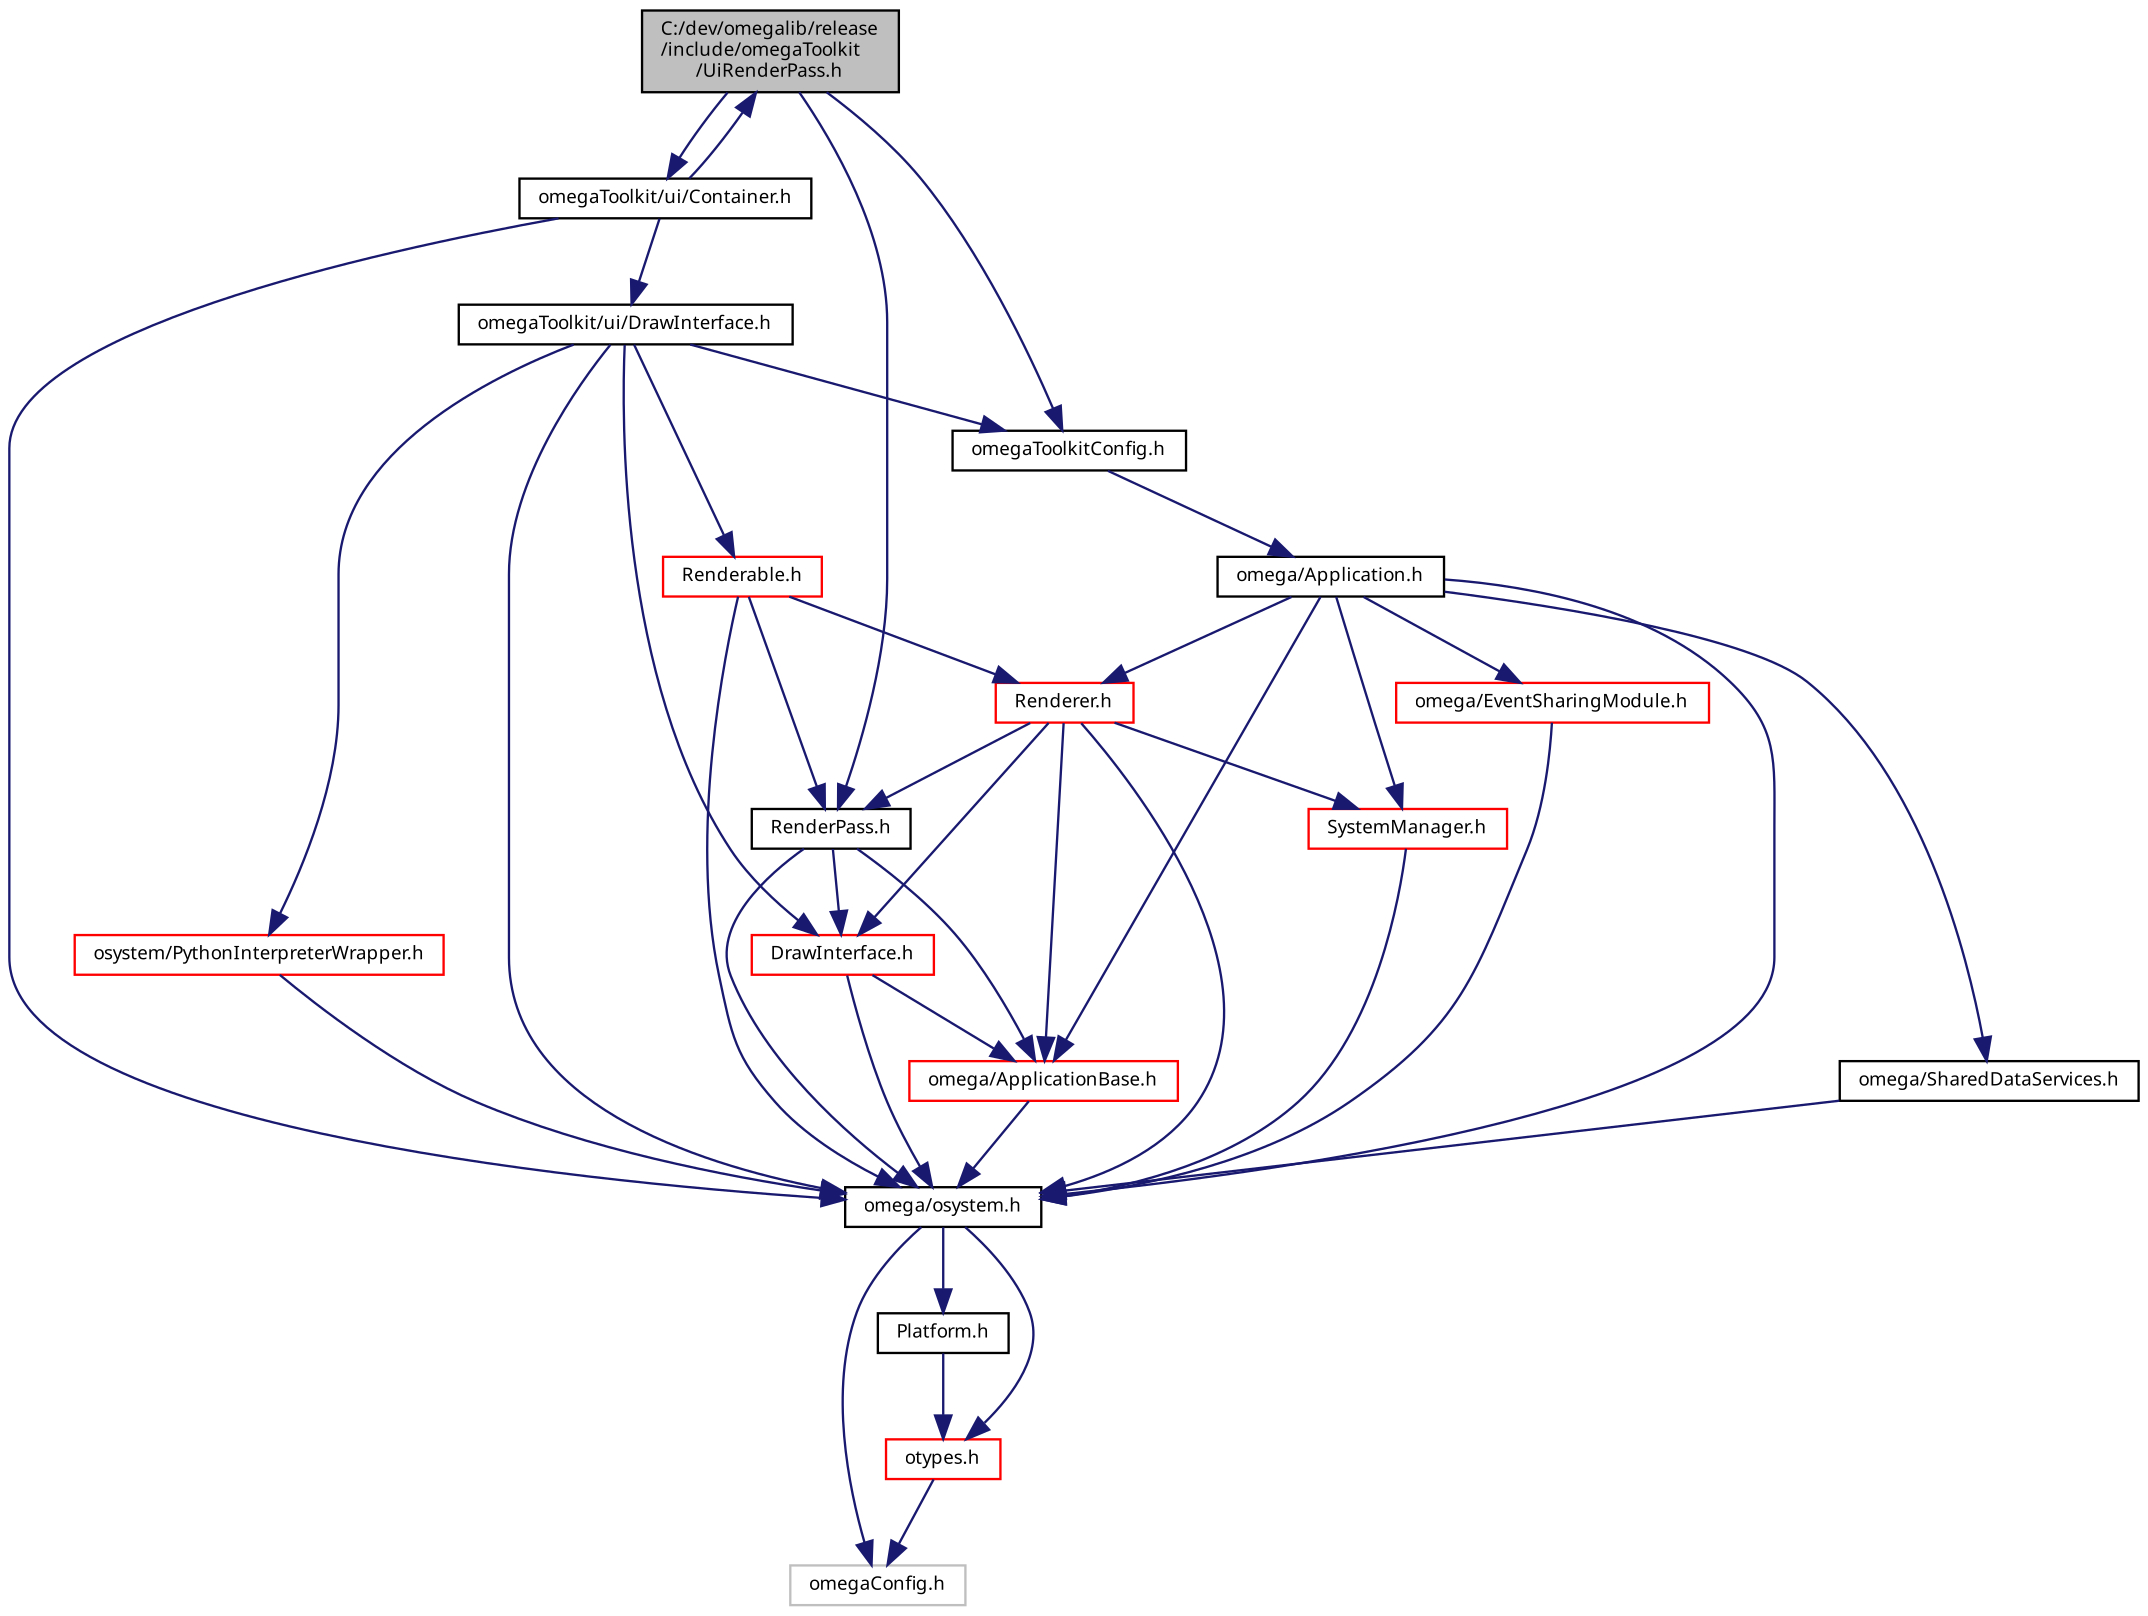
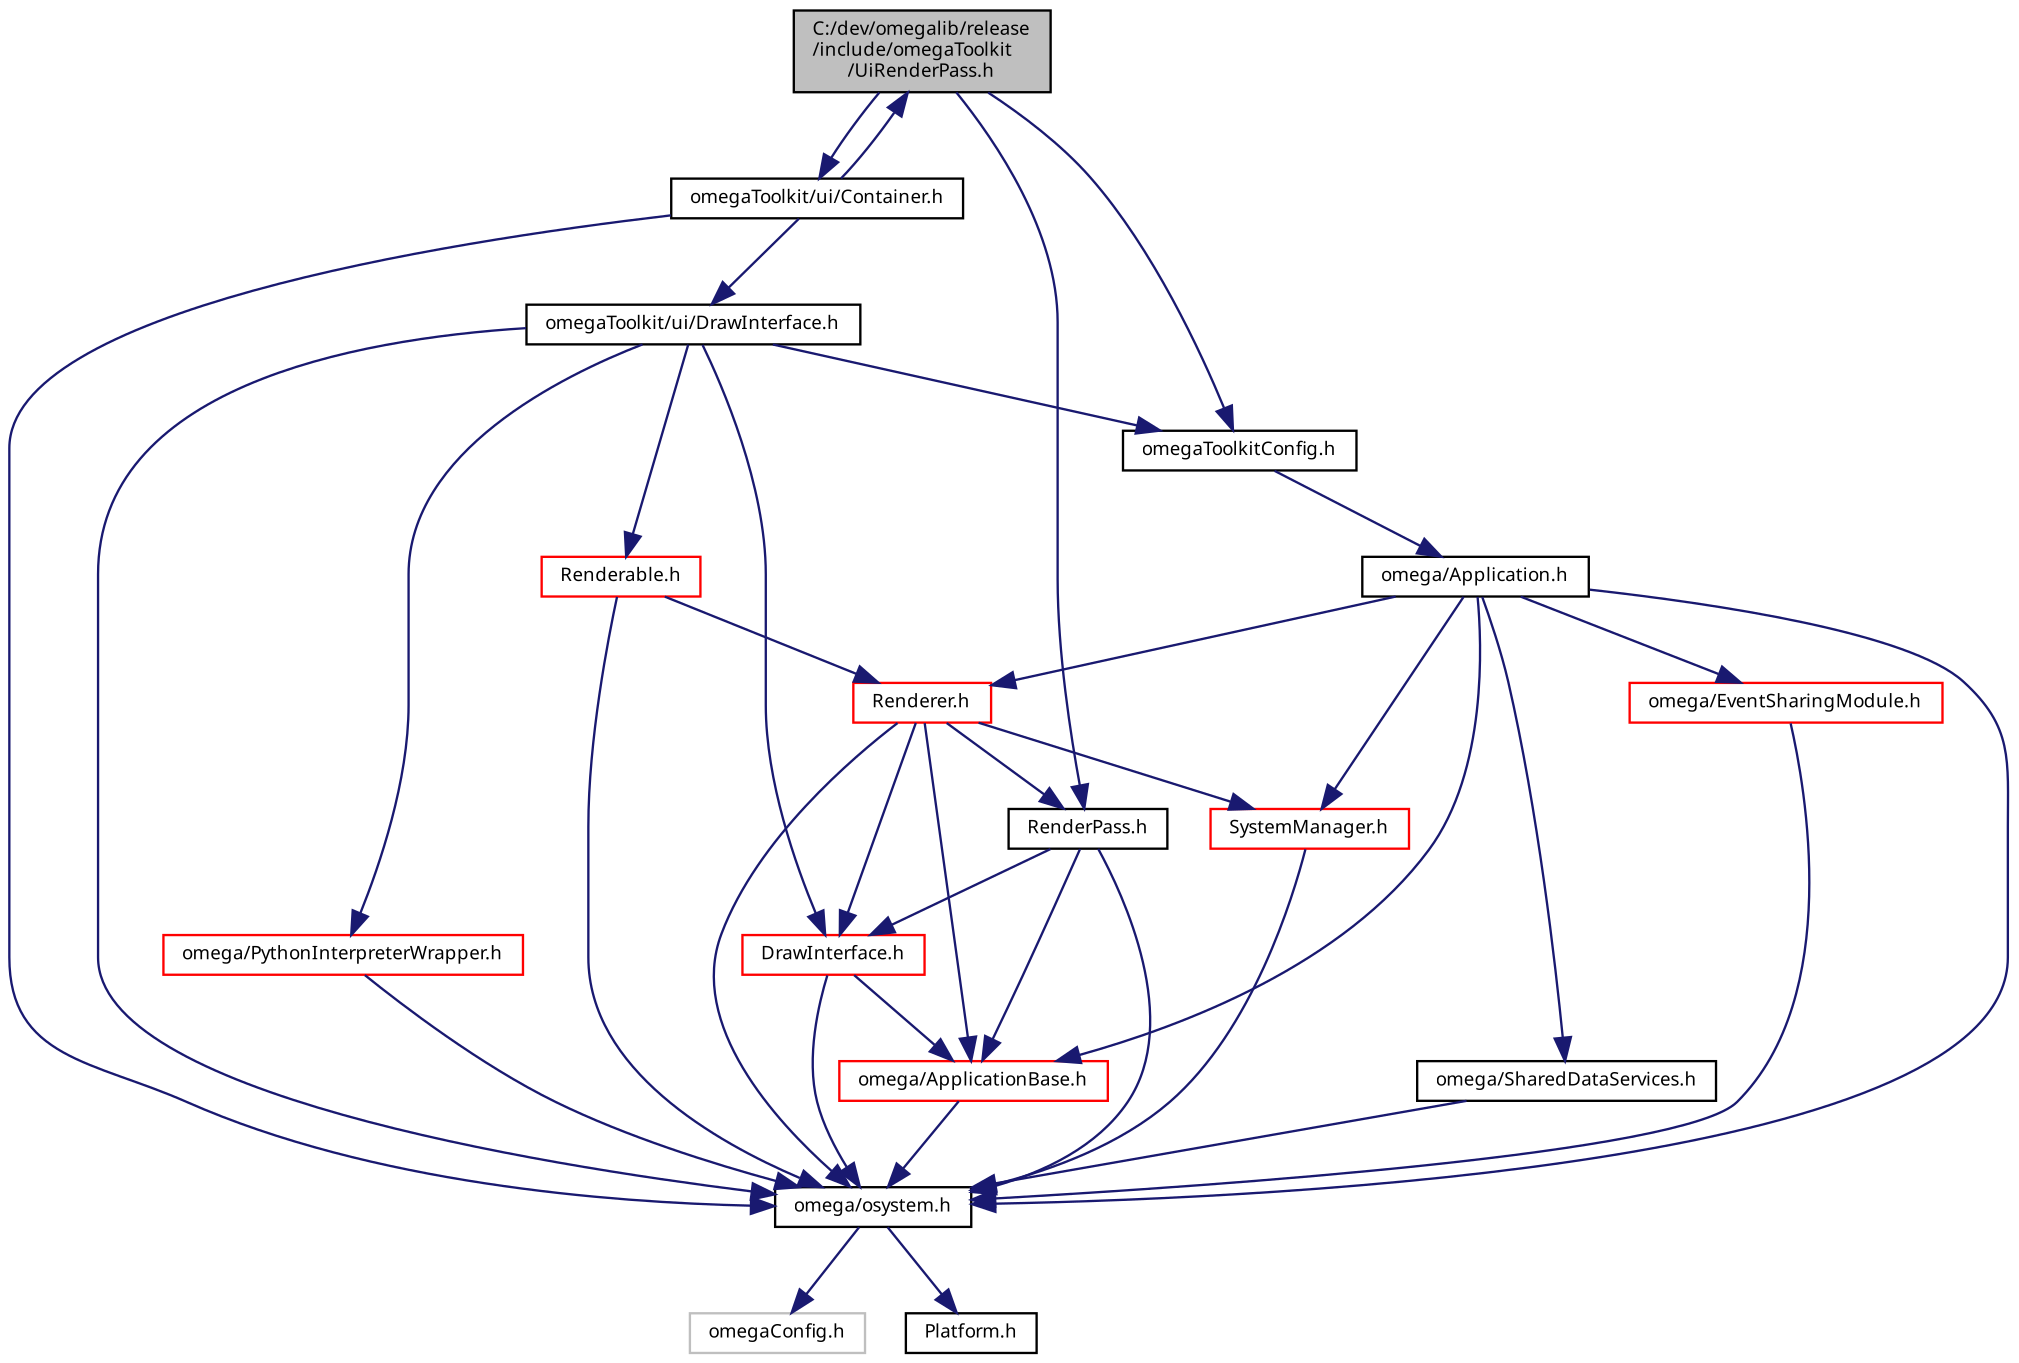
(783, 692) -> none
(259, 955) -> (343, 955)
(943, 1459) -> none
